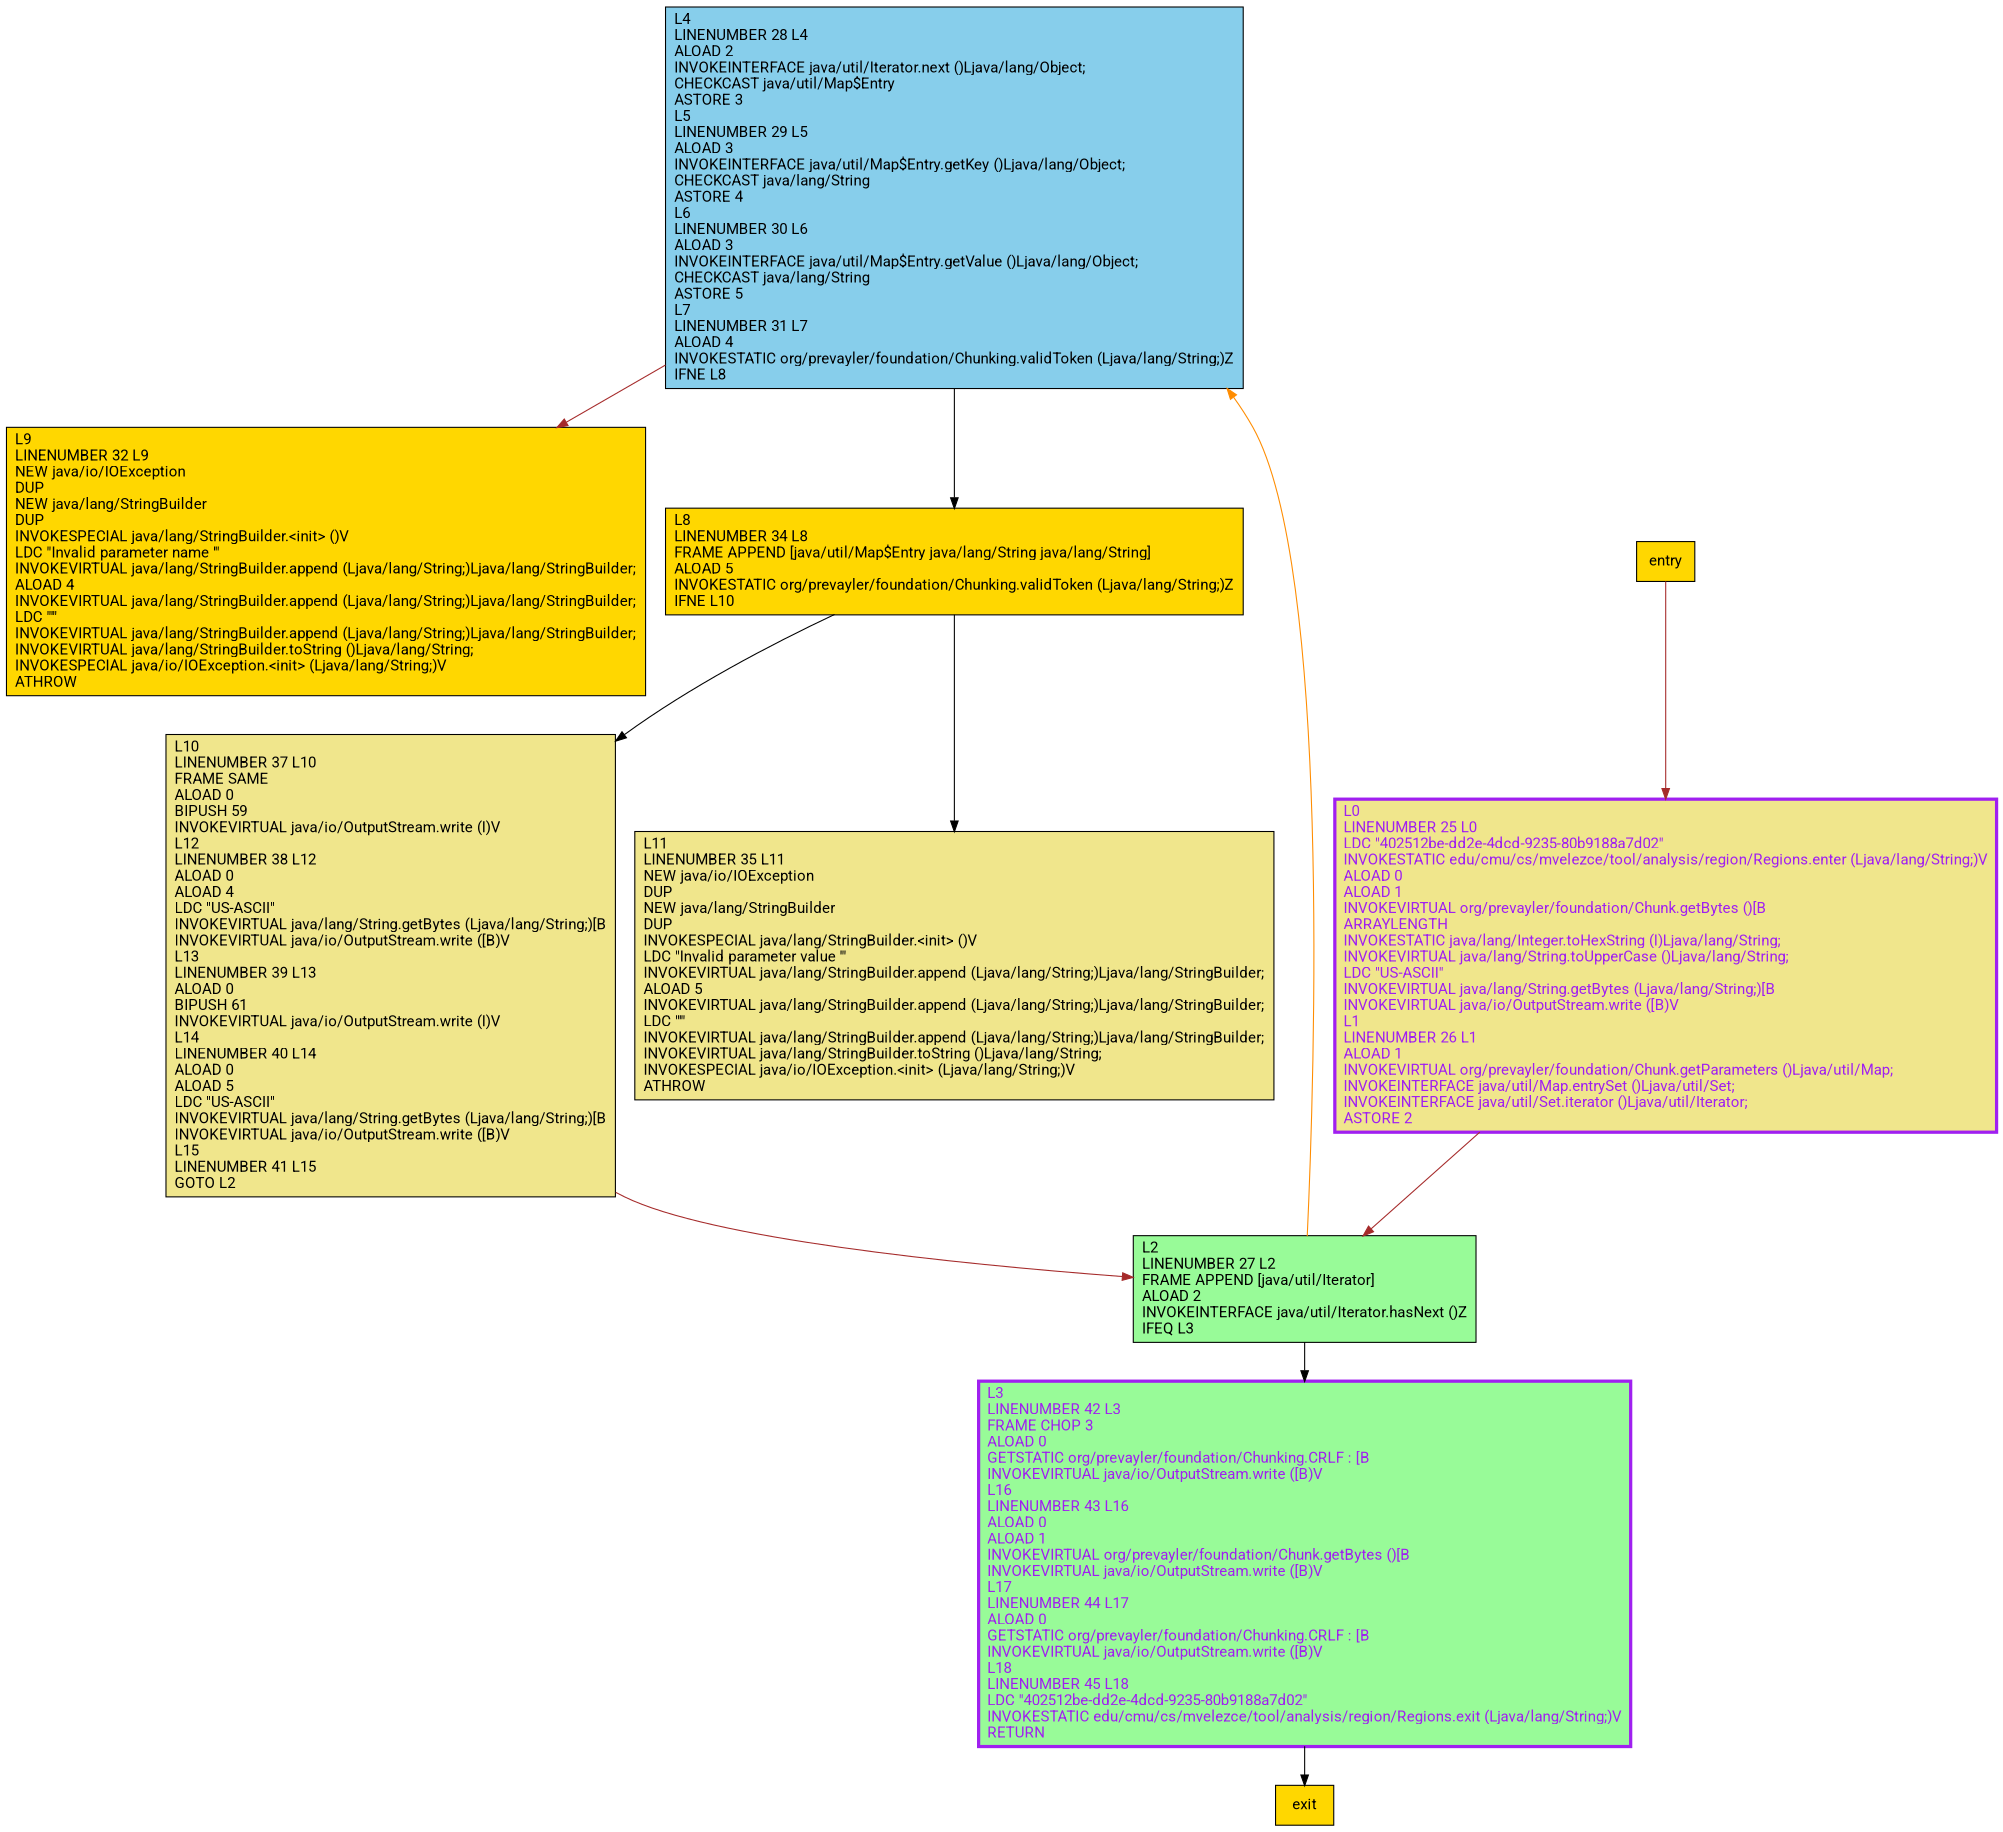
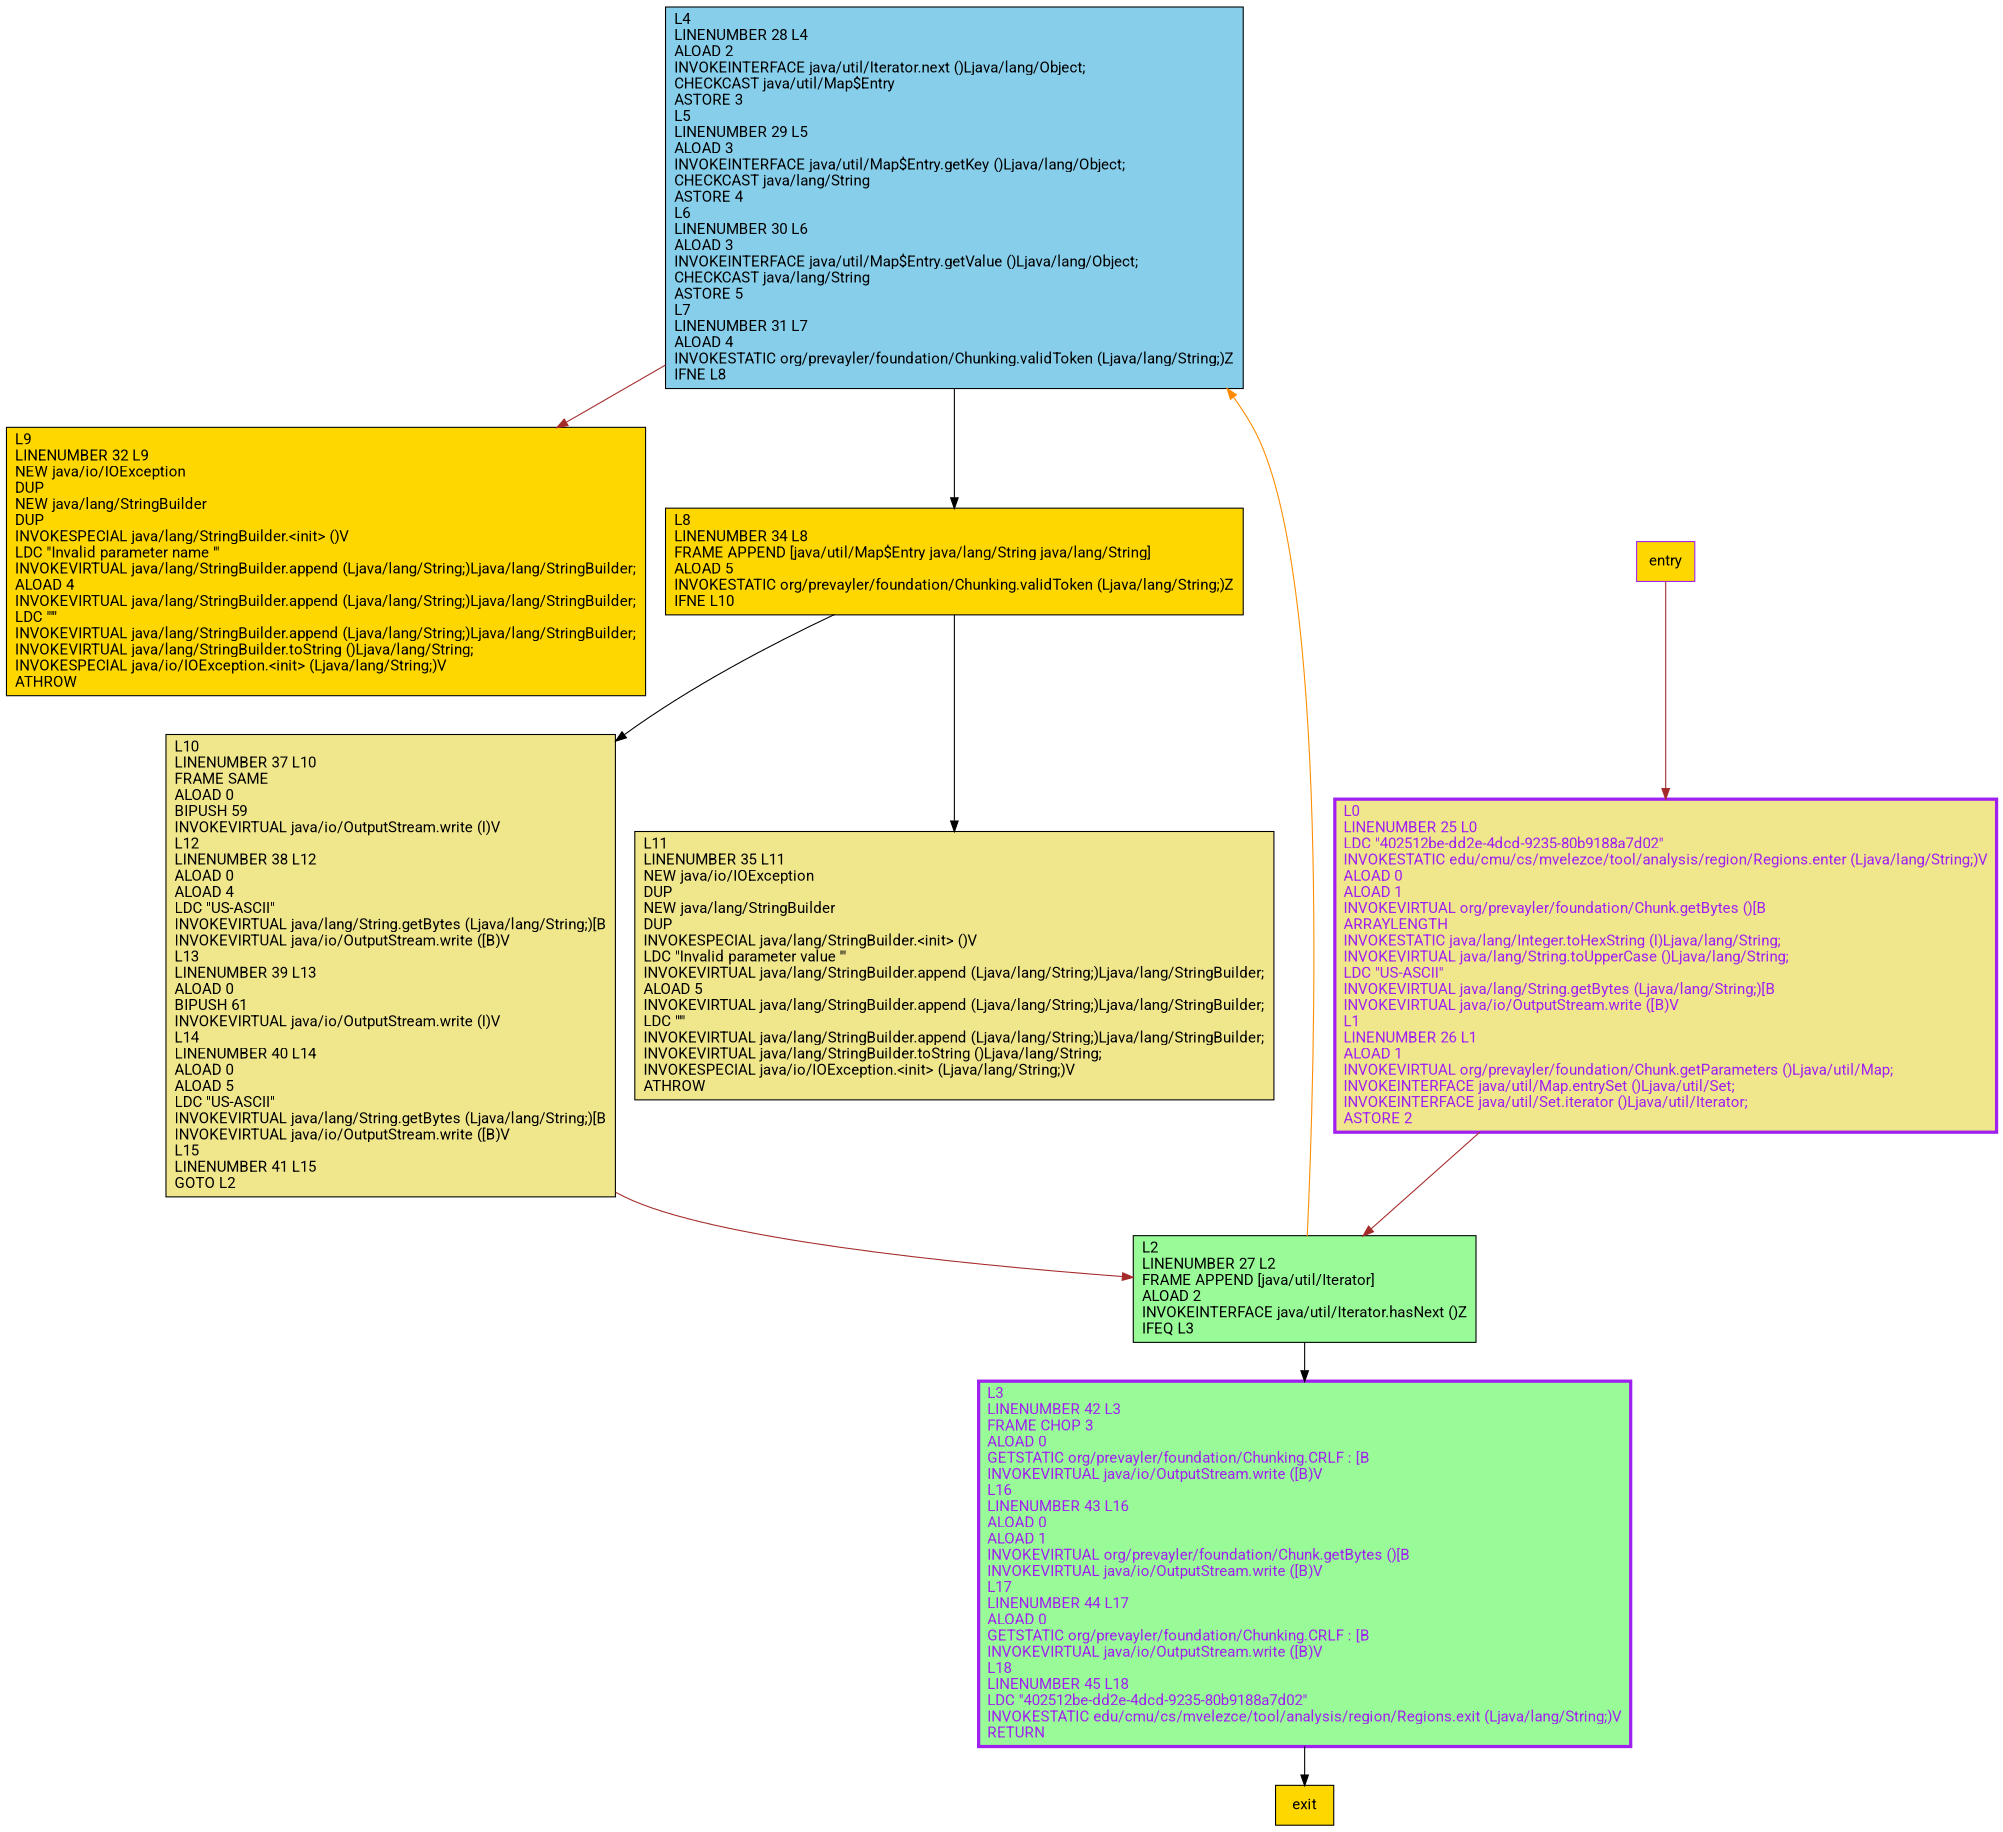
(1666, 562) -> (1666, 562)
